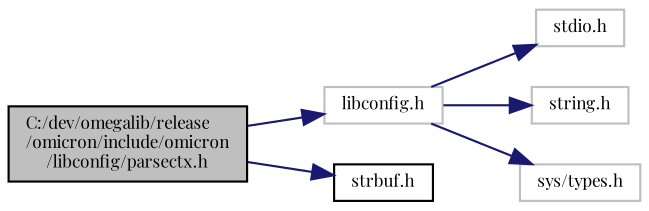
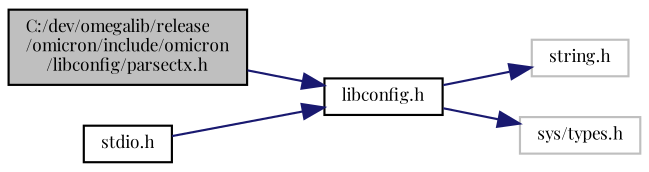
(580, 28) -> (128, 144)
(474, 70) -> (237, 124)
(384, 105) -> (384, 97)
(384, 183) -> none
